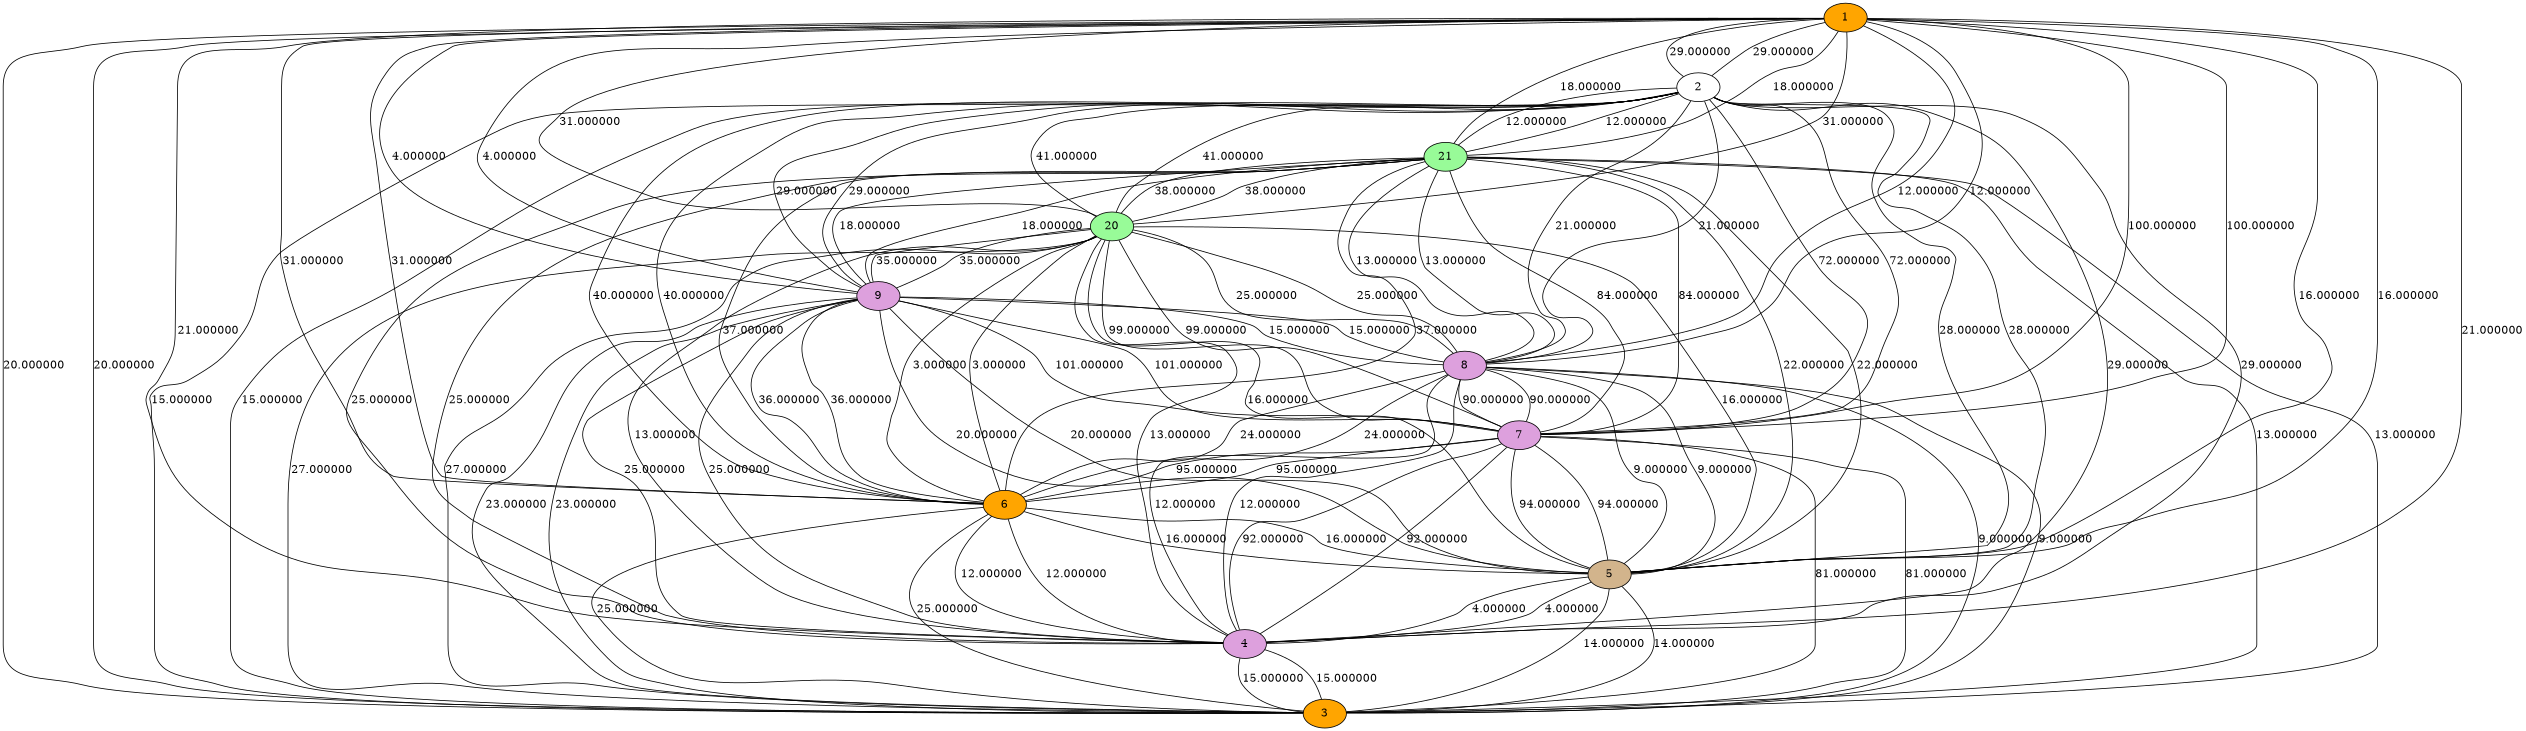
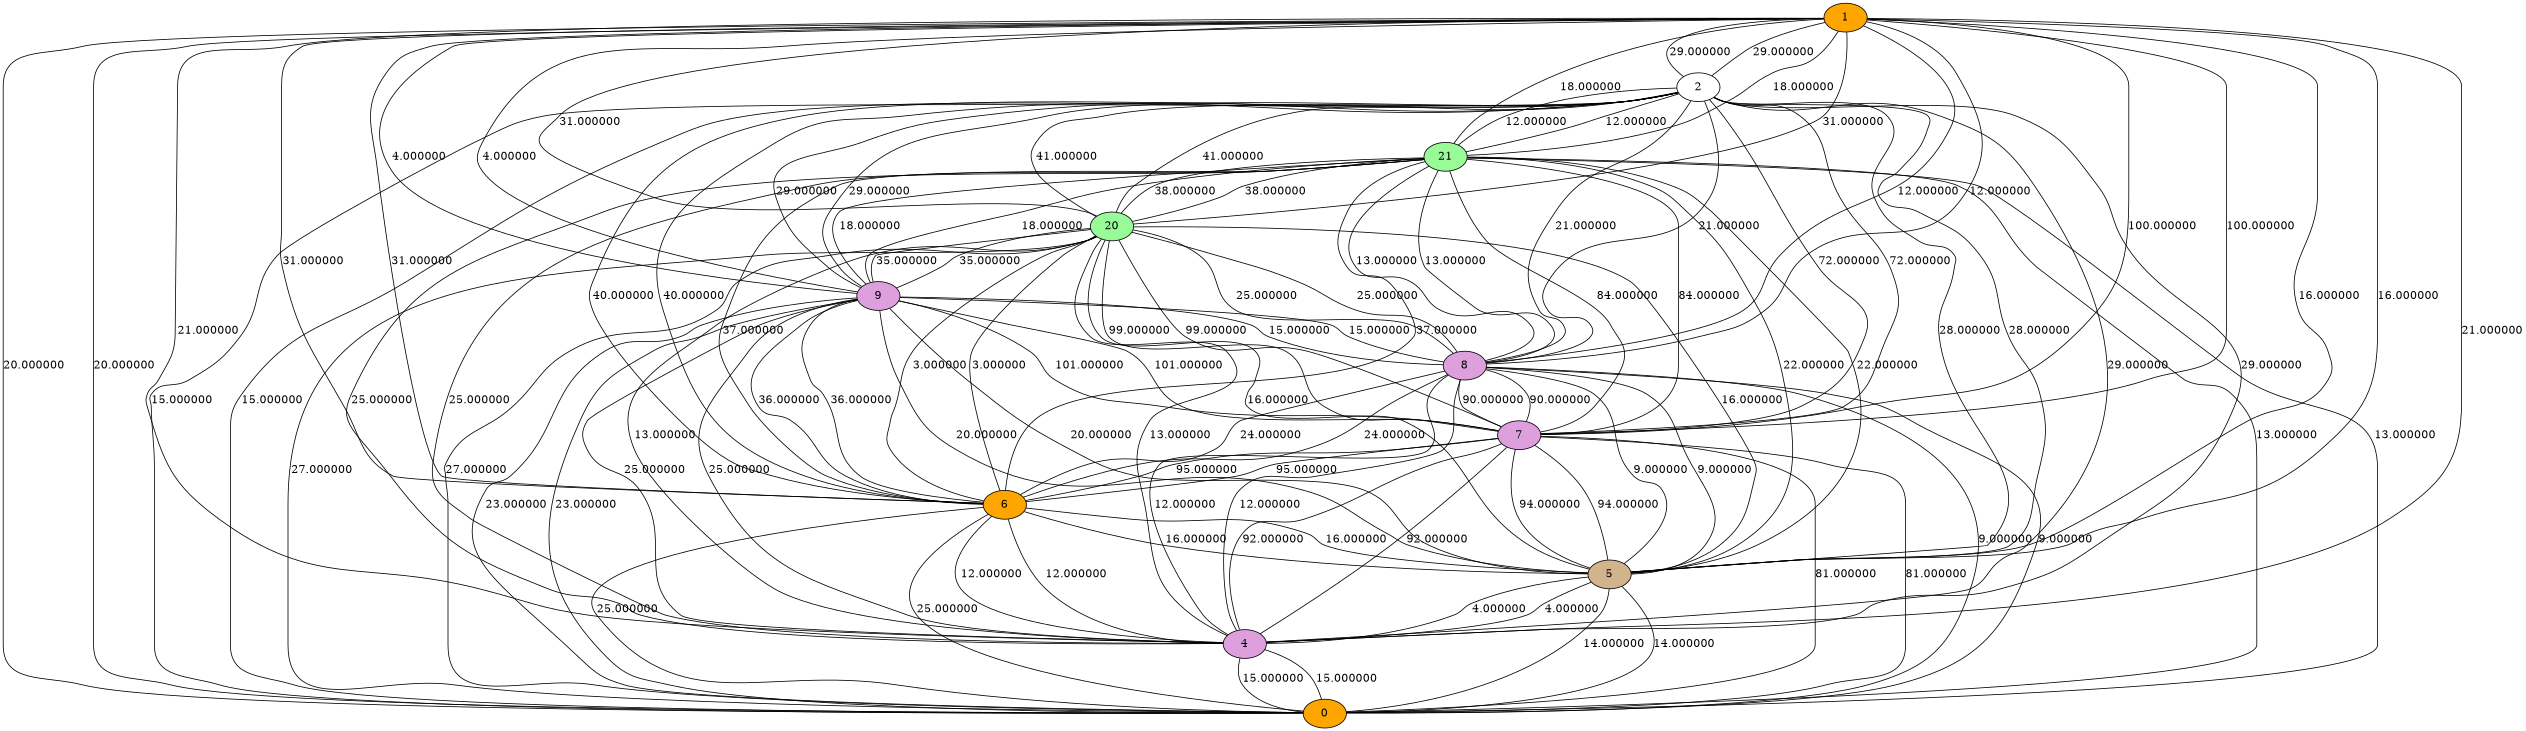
(1325, 714) -> (1325, 714)
